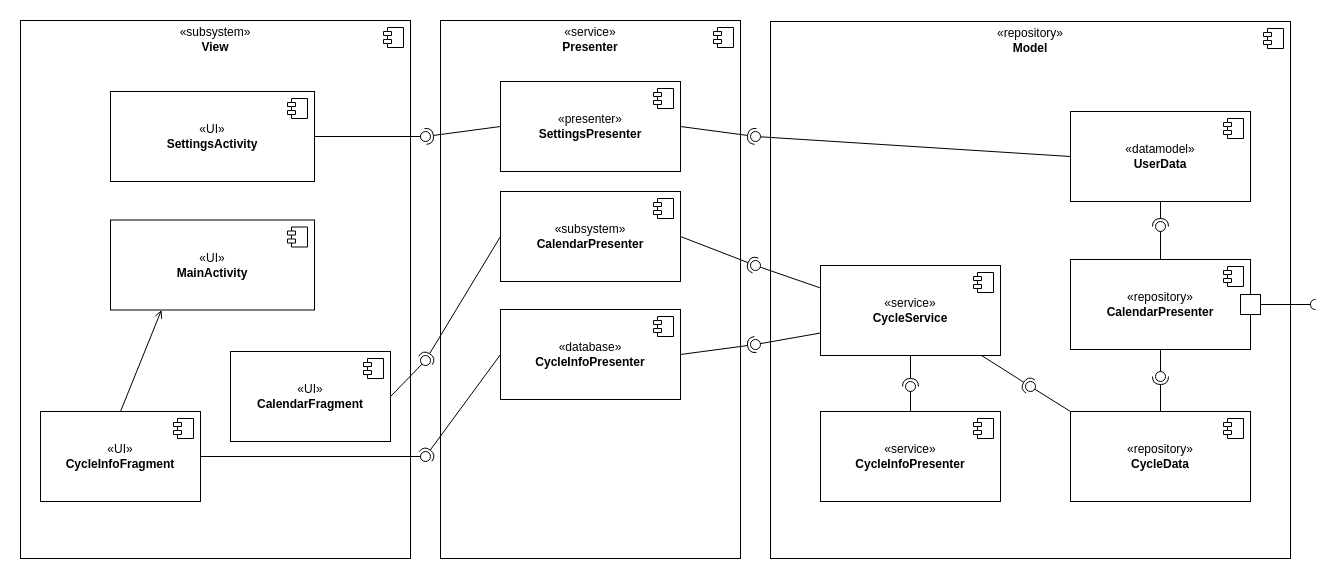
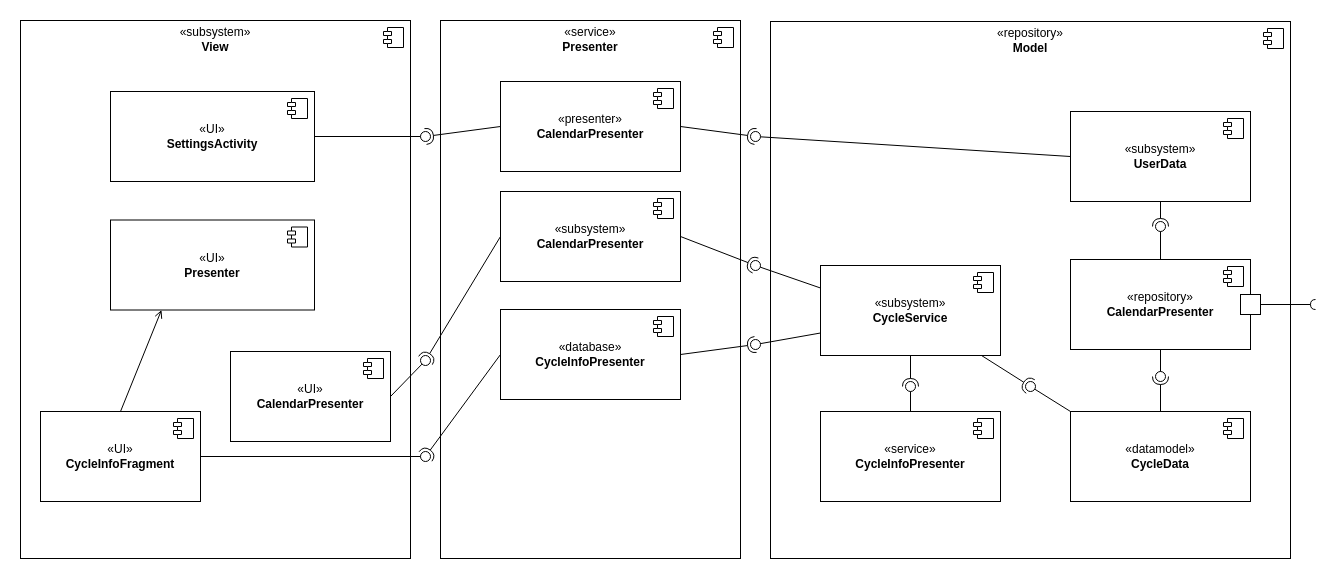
(591, 127) -> (591, 127)
(1161, 157) -> (1161, 157)
(213, 266) -> (213, 266)
(911, 311) -> (911, 311)
(311, 397) -> (311, 397)
(1161, 457) -> (1161, 457)
